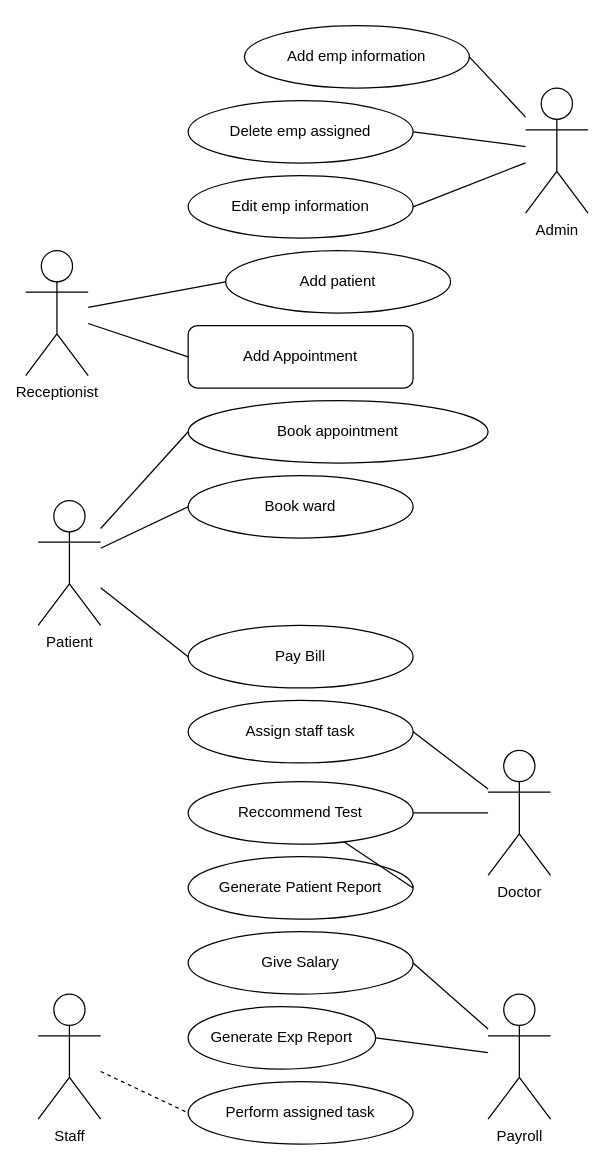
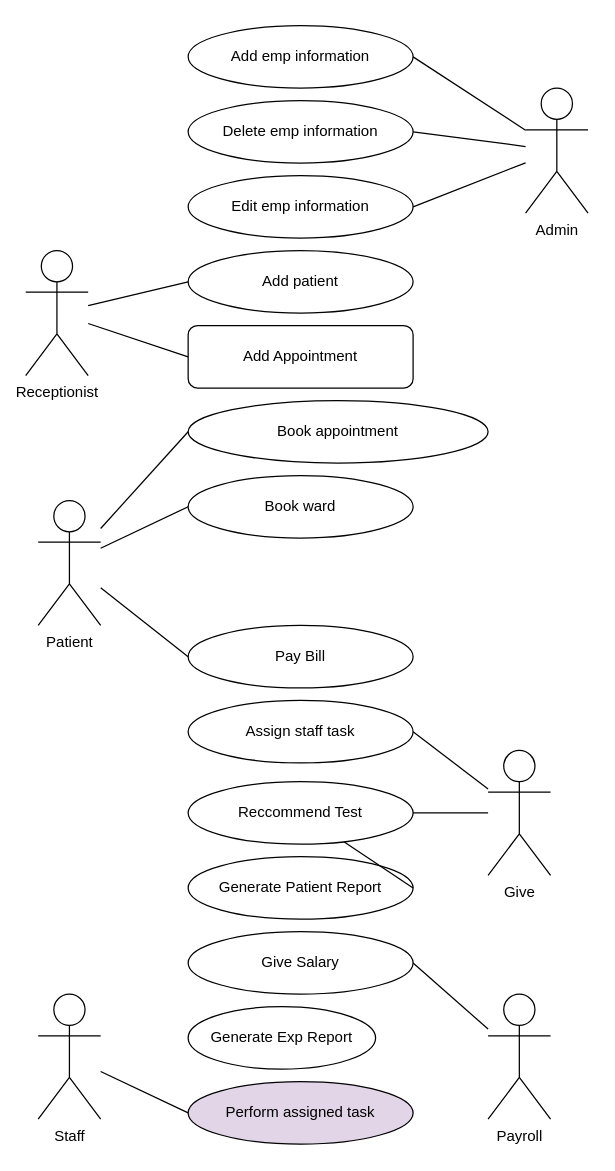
(357, 57) -> (301, 57)
(301, 132) -> (301, 132)
(338, 282) -> (301, 282)
(520, 893) -> (520, 893)
(431, 1045) -> none
(144, 1092) -> (144, 1092)
(301, 1113) -> (301, 1113)
